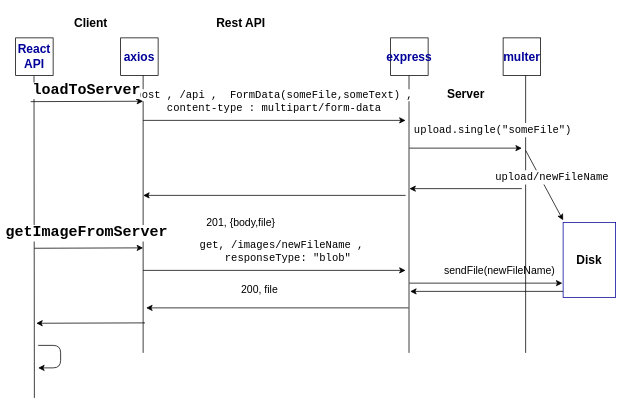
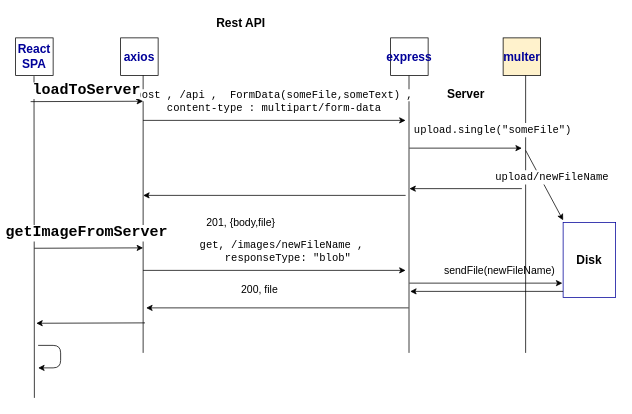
(90, 23) -> none
(34, 57) -> (34, 57)
(522, 57) -> (522, 57)
